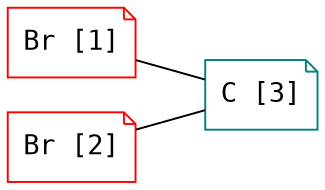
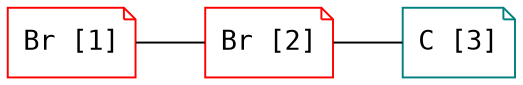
(170, 70) -> (170, 43)
